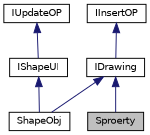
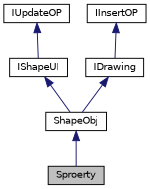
(116, 99) -> (76, 153)
